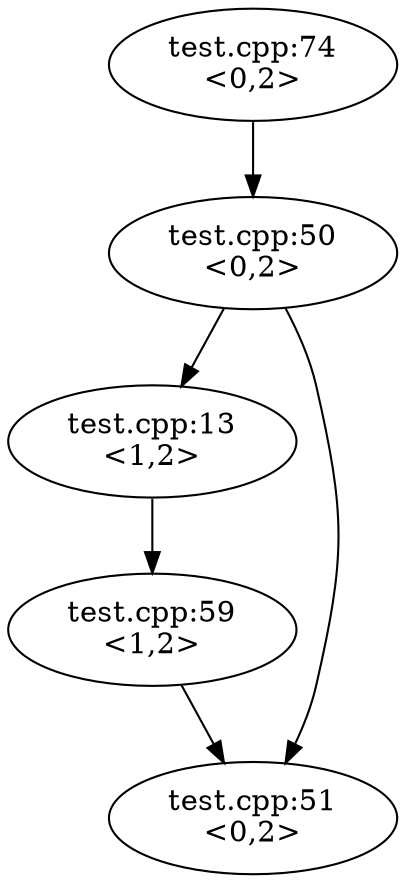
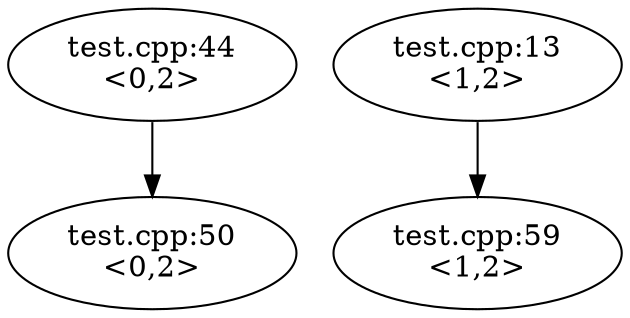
(253, 65) -> (152, 65)
(208, 338) -> none
(253, 818) -> none
